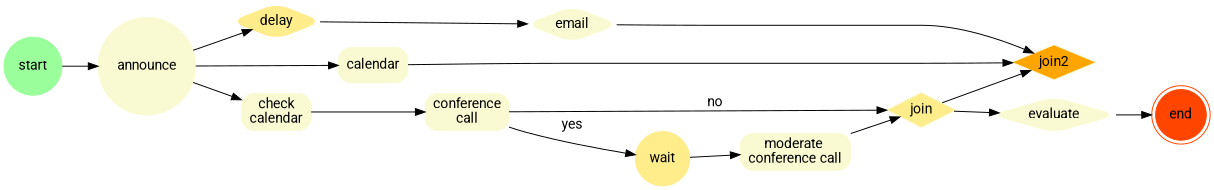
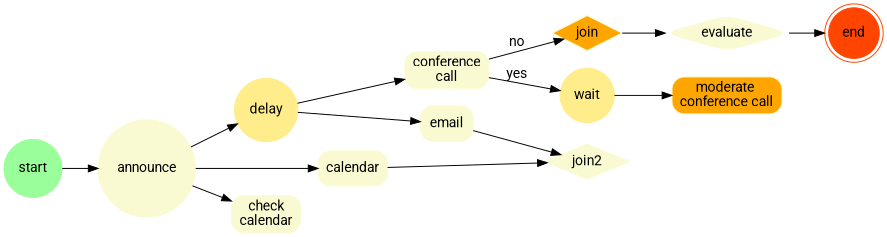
(276, 21) -> (266, 110)
(572, 24) -> (447, 124)
(1054, 62) -> (587, 162)
(982, 88) -> none
(921, 110) -> (587, 33)
(363, 112) -> (346, 92)
(871, 127) -> none
(795, 152) -> (727, 95)
